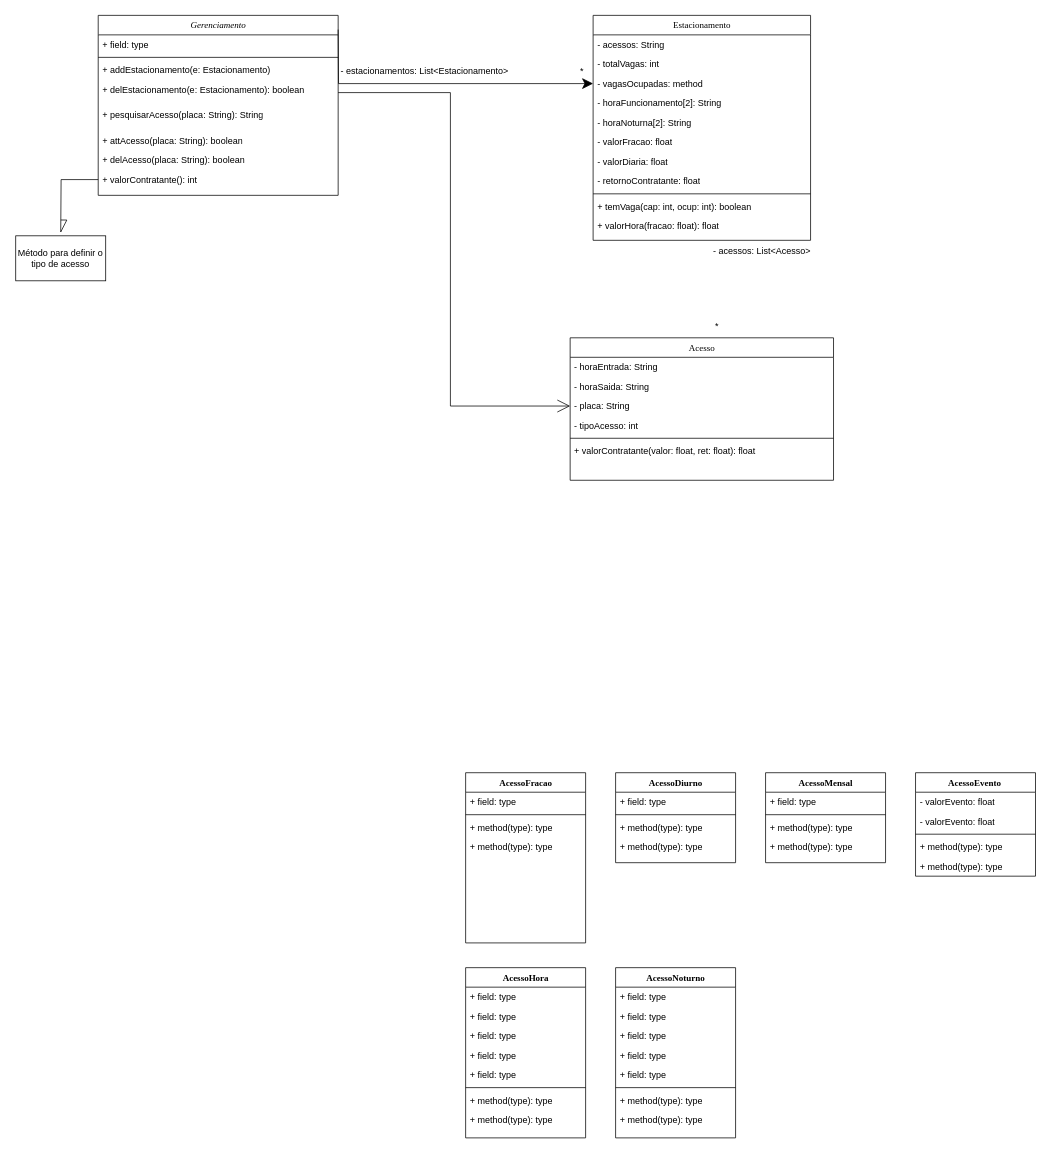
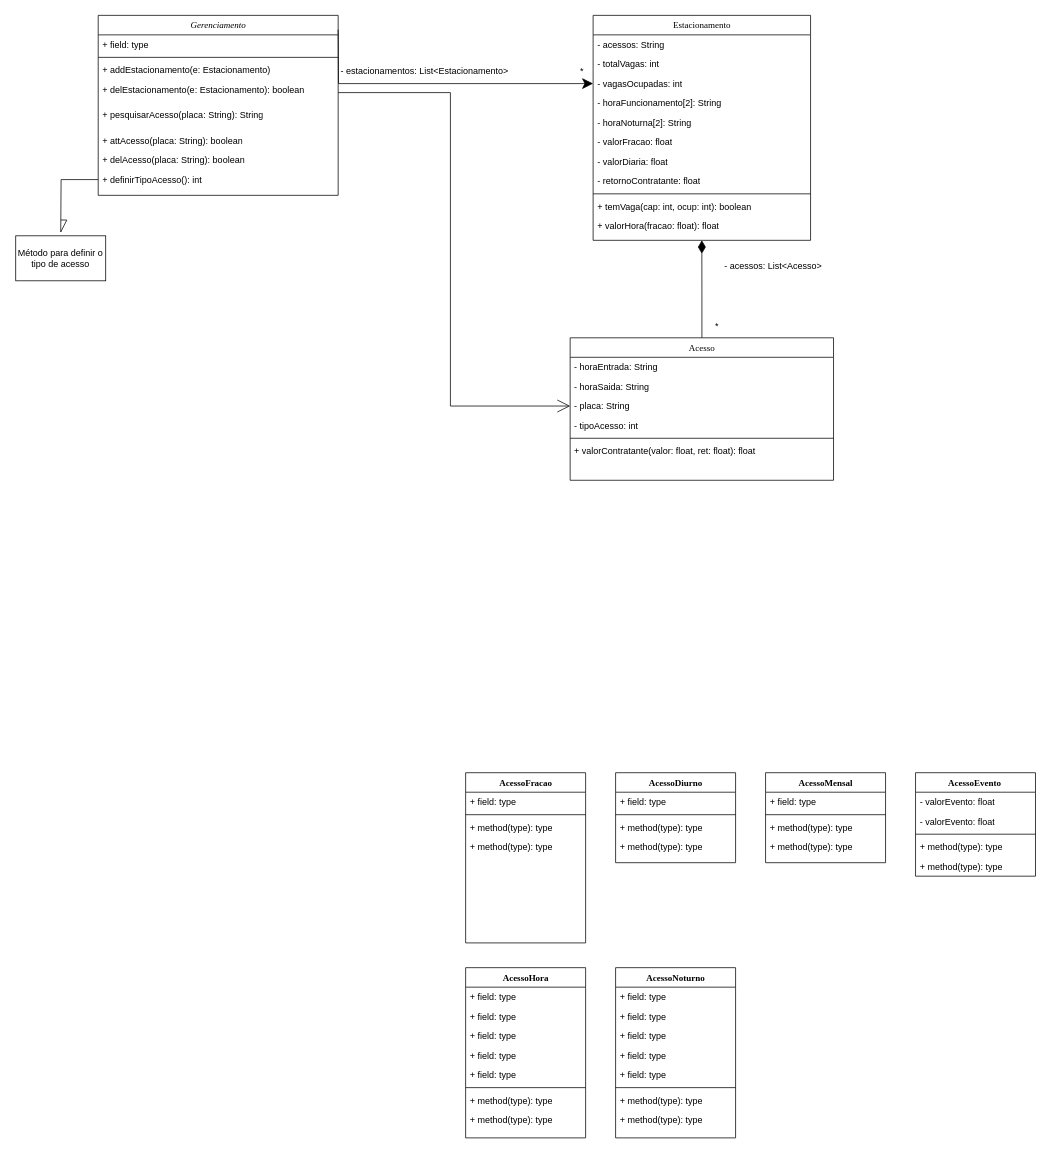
(652, 85) -> (643, 85)
(160, 181) -> (160, 181)
(762, 252) -> (773, 267)
none -> (702, 255)
